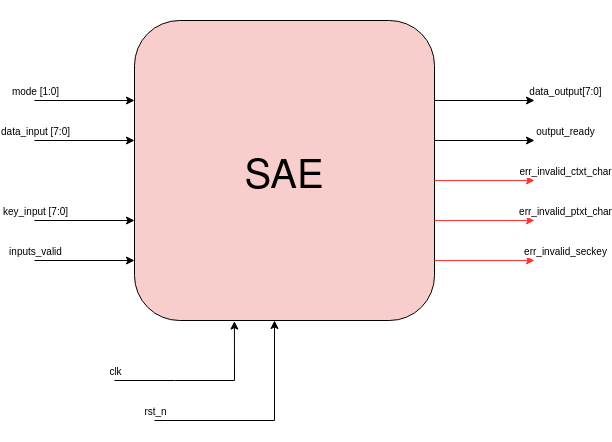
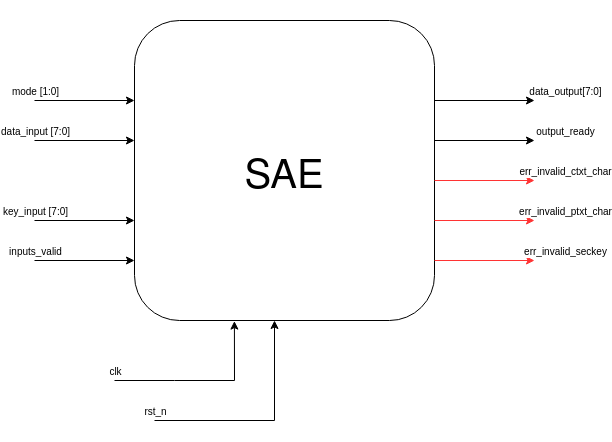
(285, 171) -> (285, 171)
